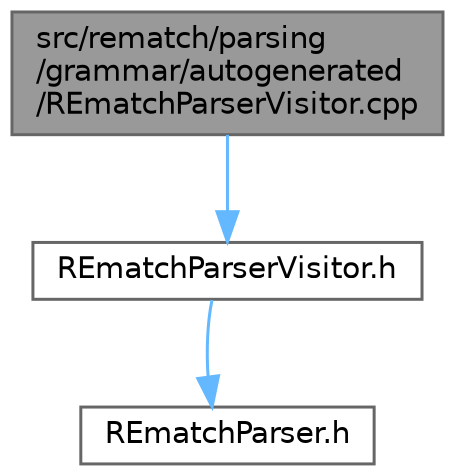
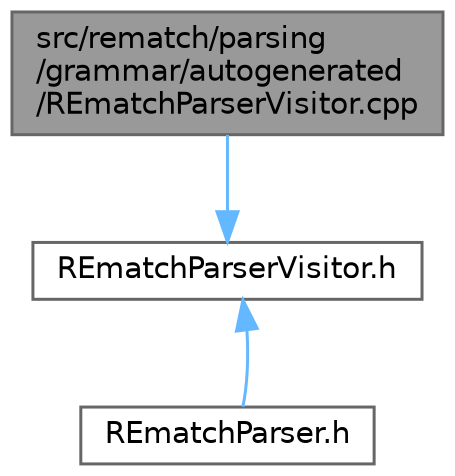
(208, 338) -> (247, 369)
